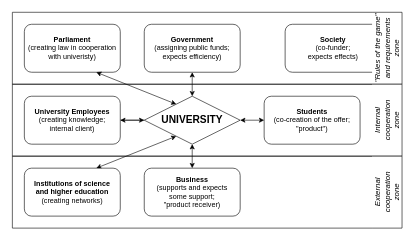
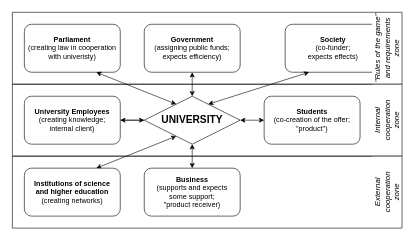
none -> (240, 94)
